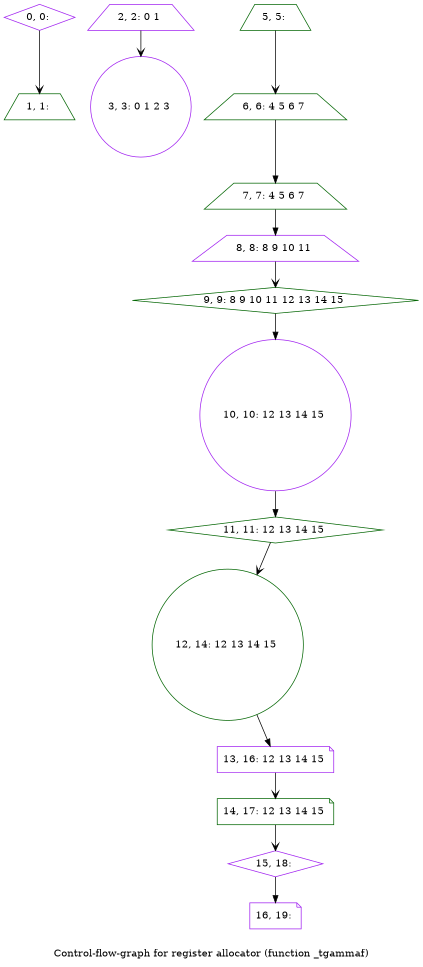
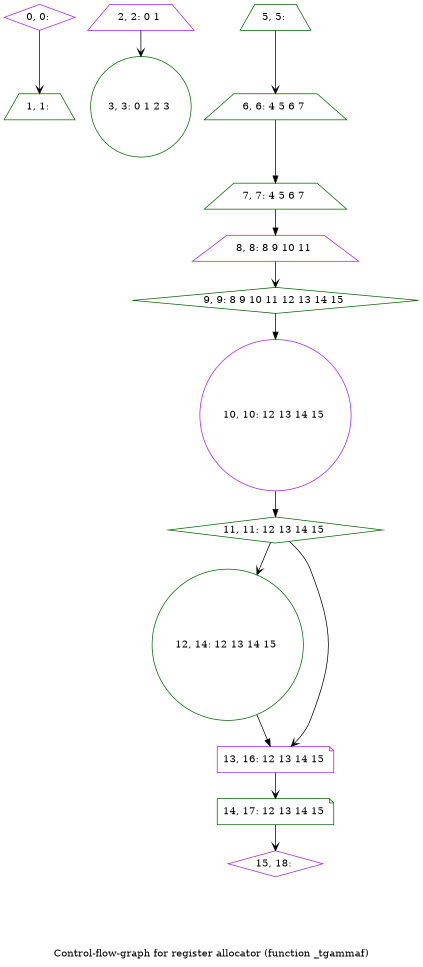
(141, 107) -> (141, 107)
none -> (328, 640)
(275, 916) -> none
